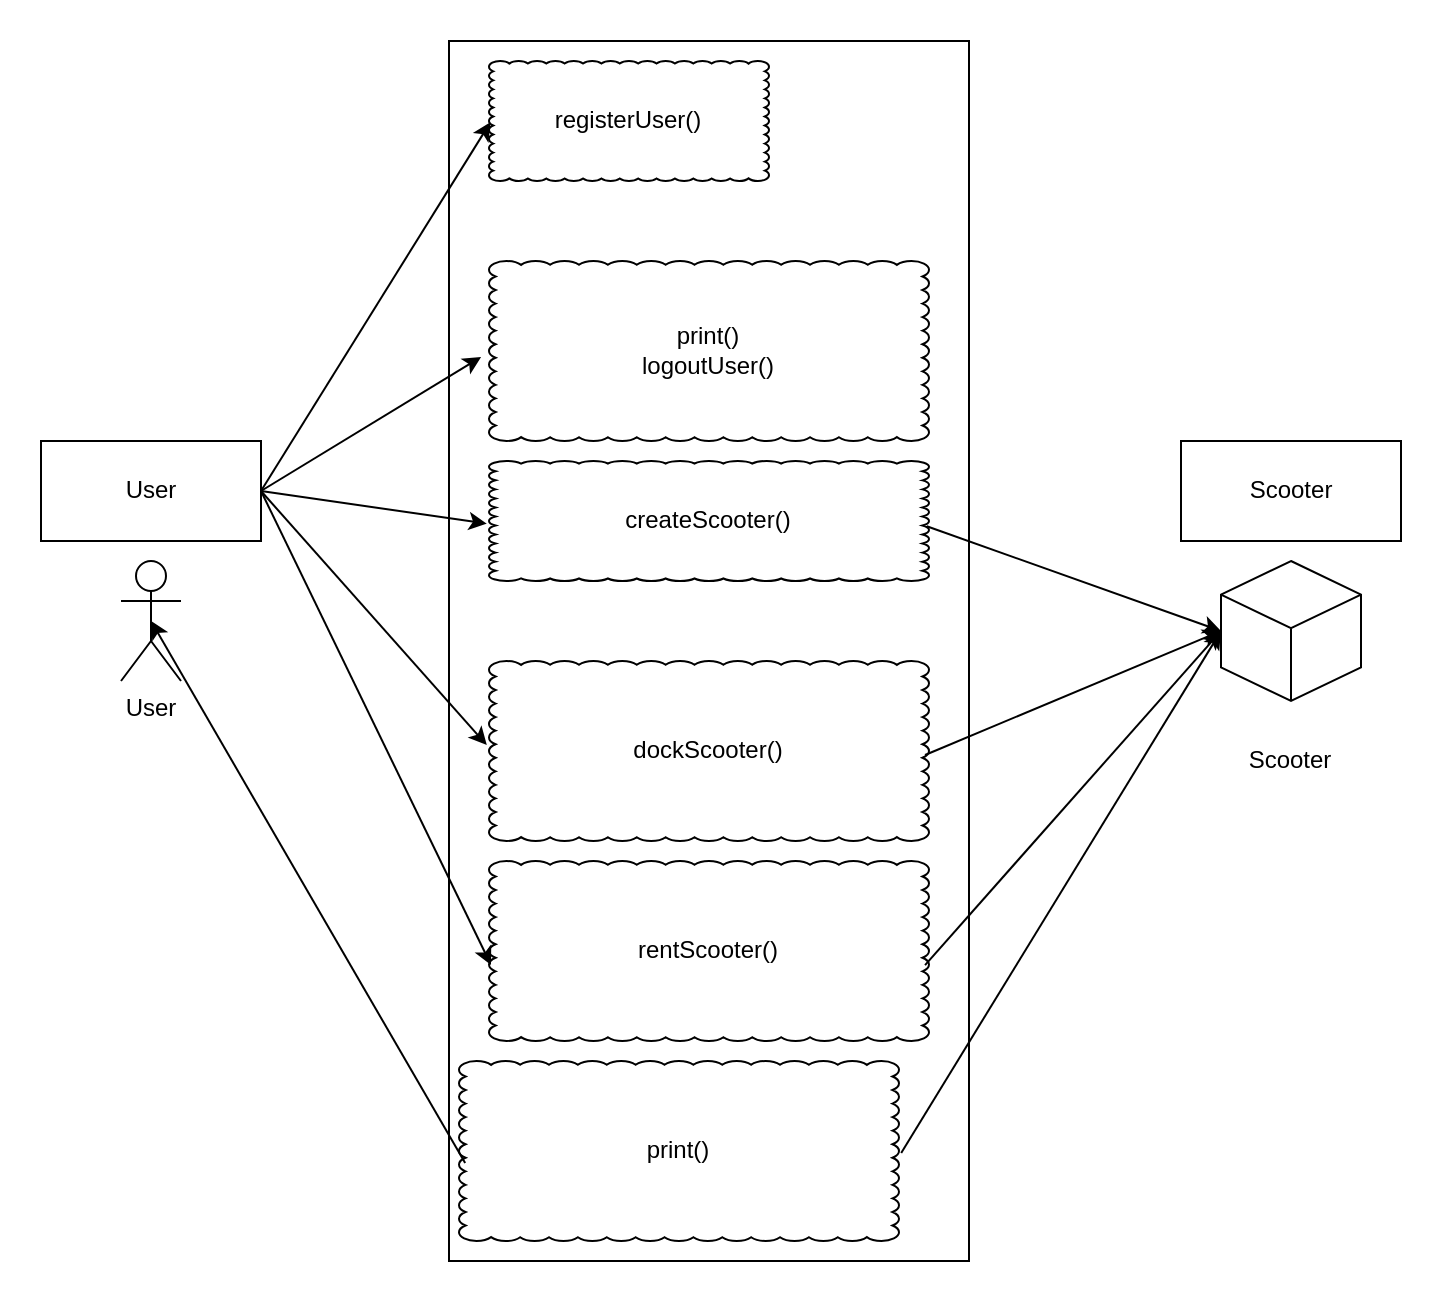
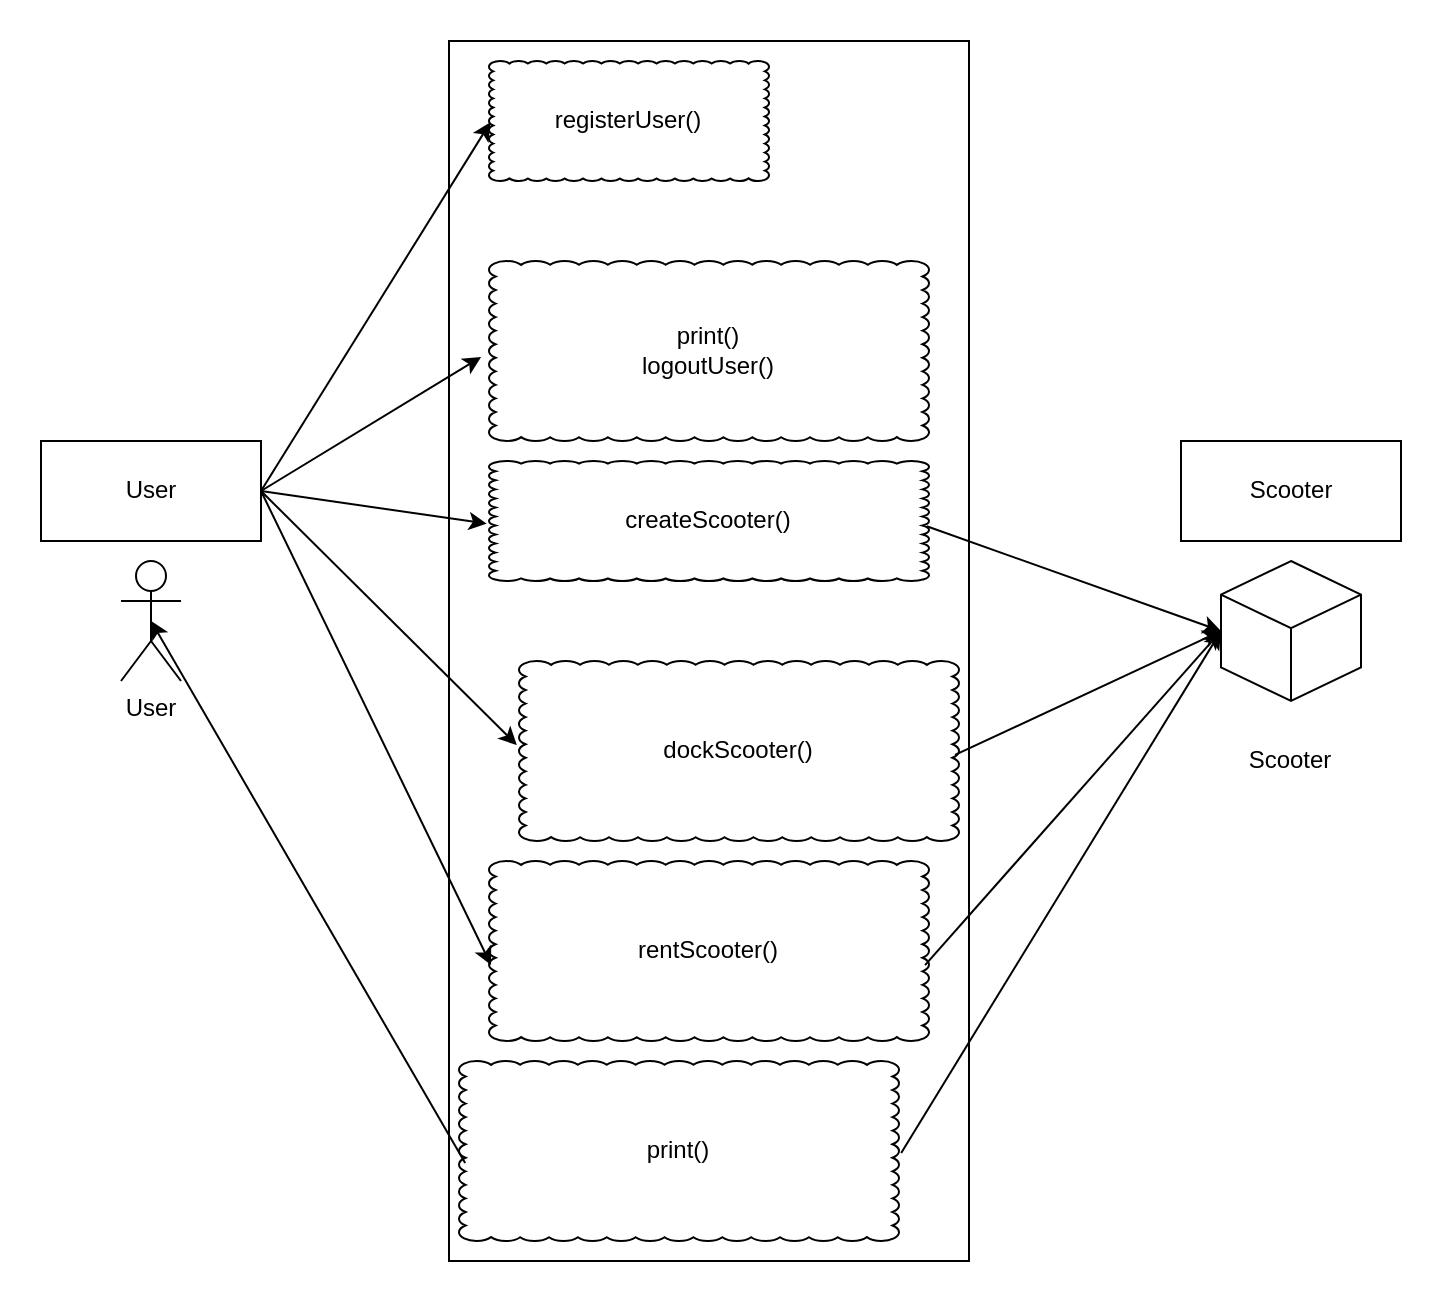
(709, 751) -> (739, 751)
